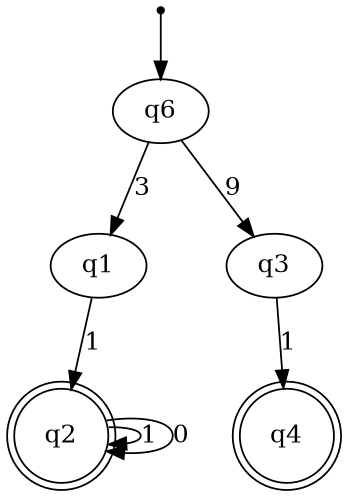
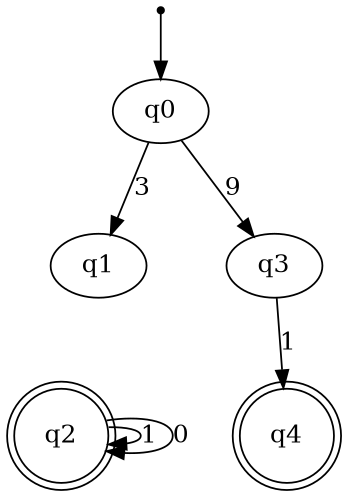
(161, 111) -> (161, 111)
(84, 335) -> none
